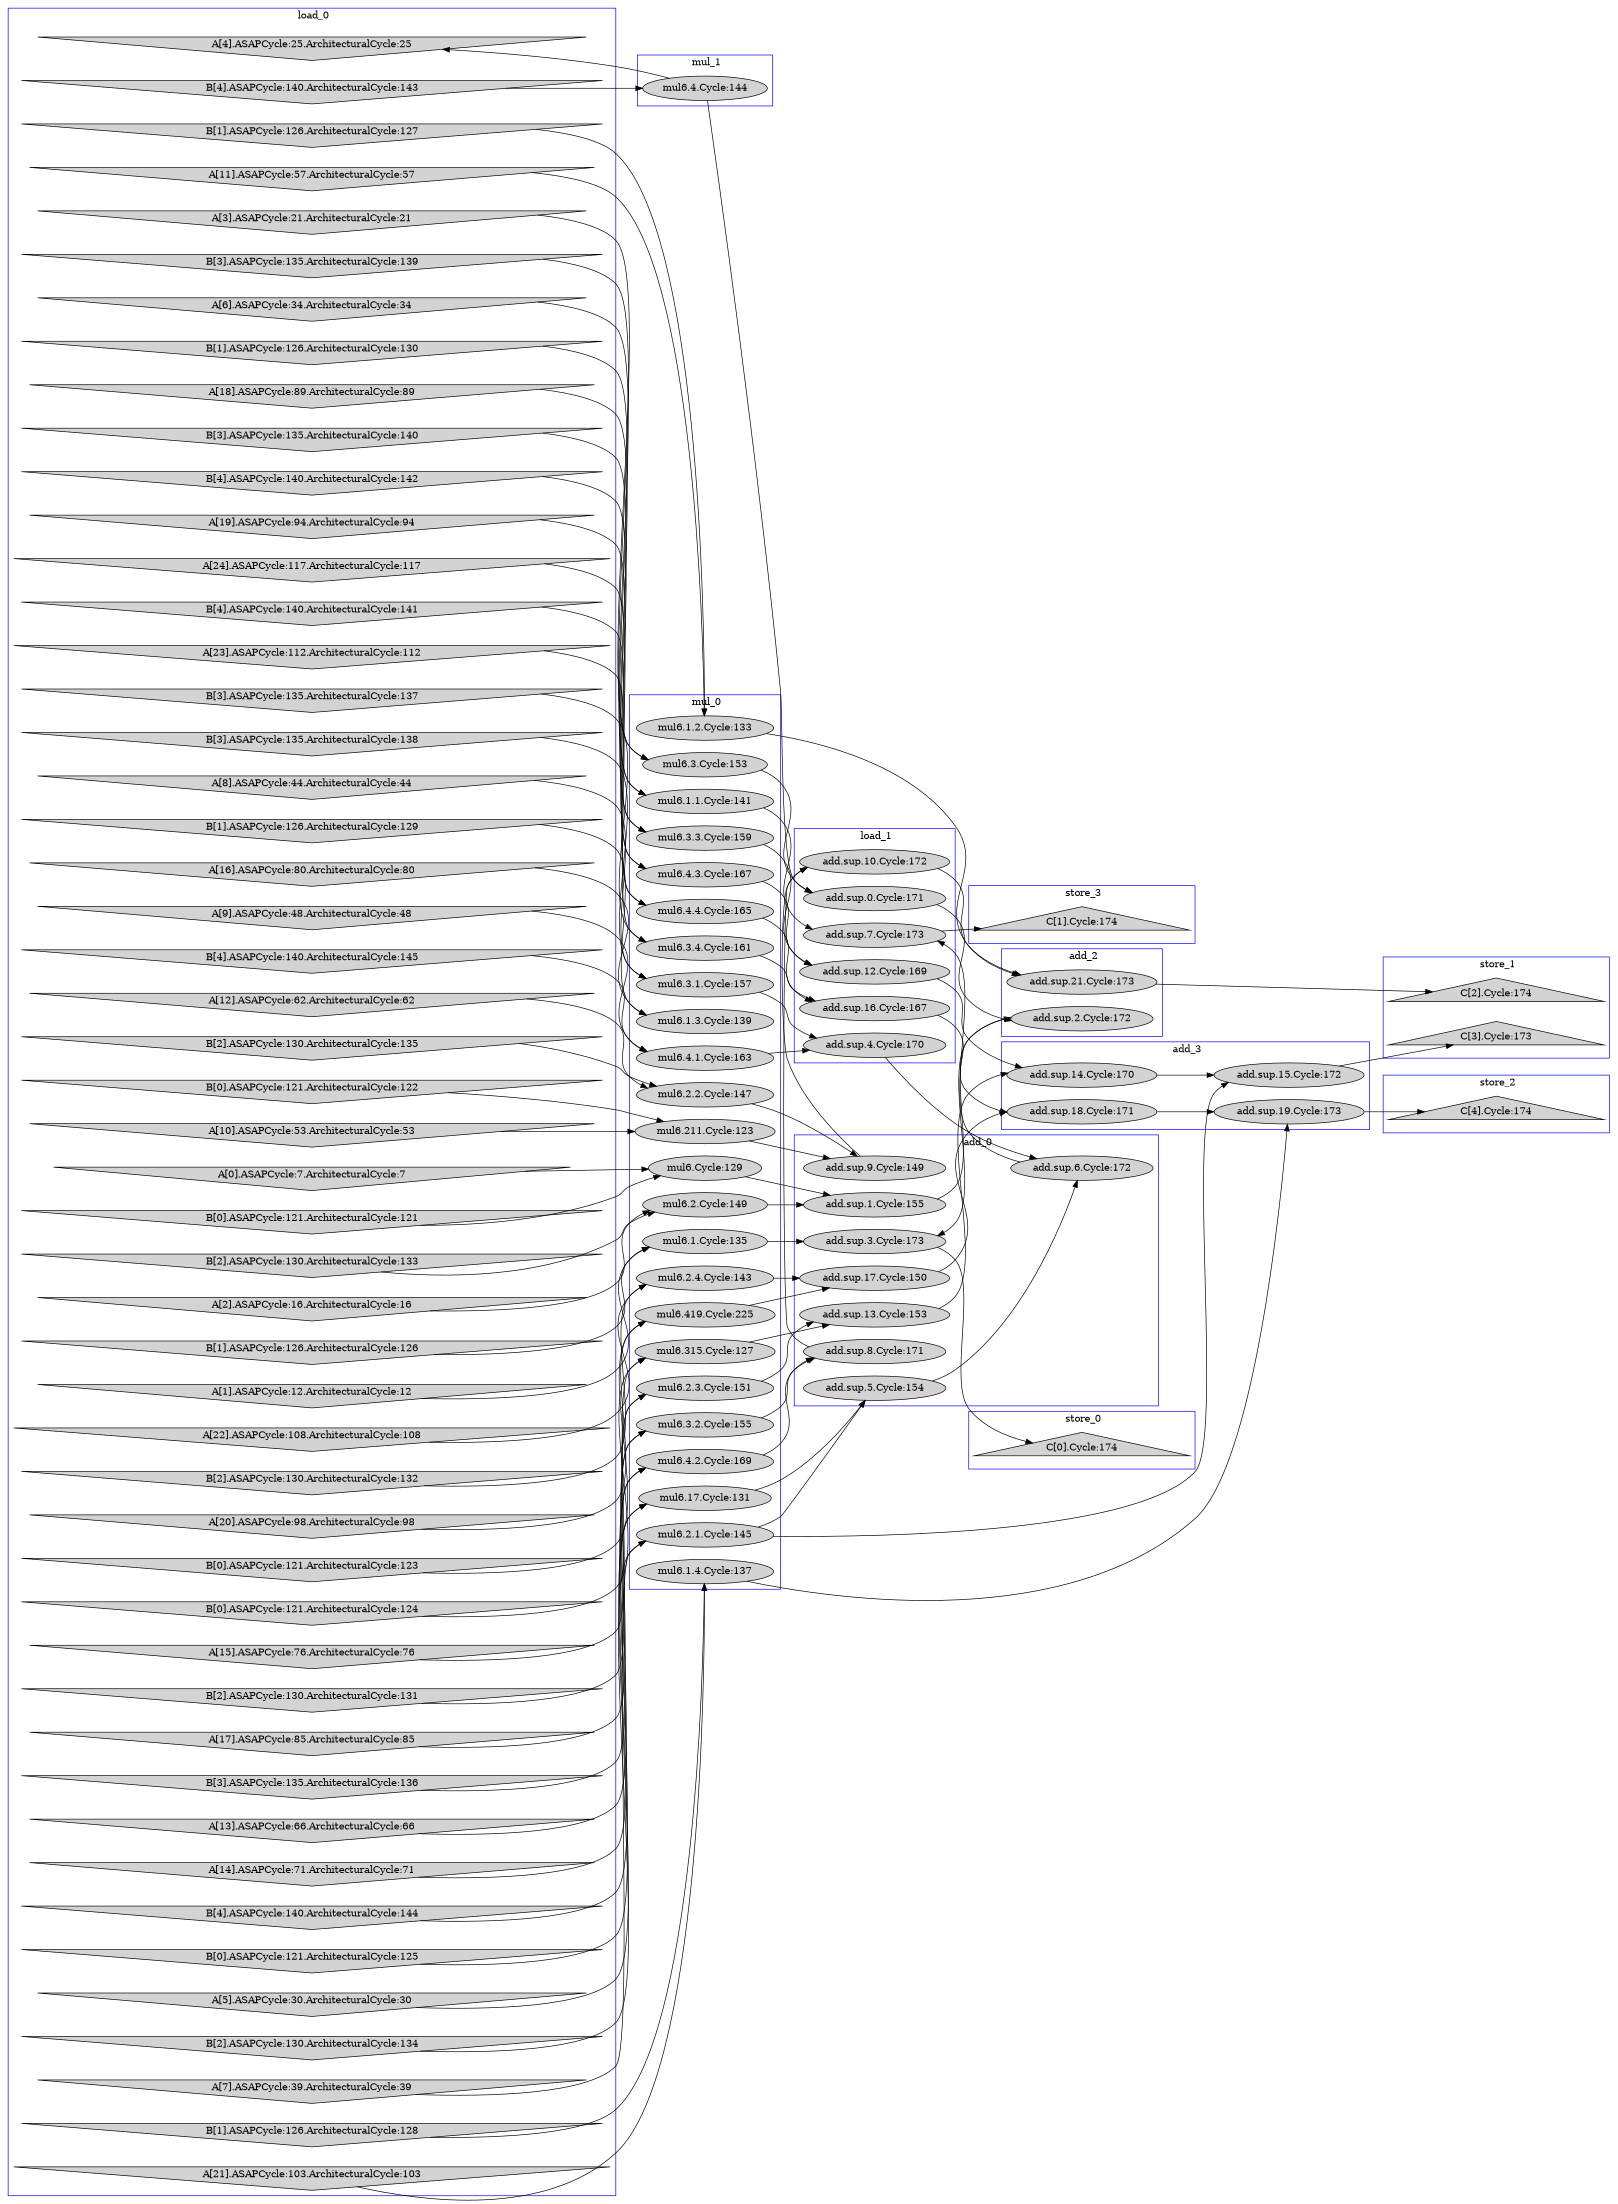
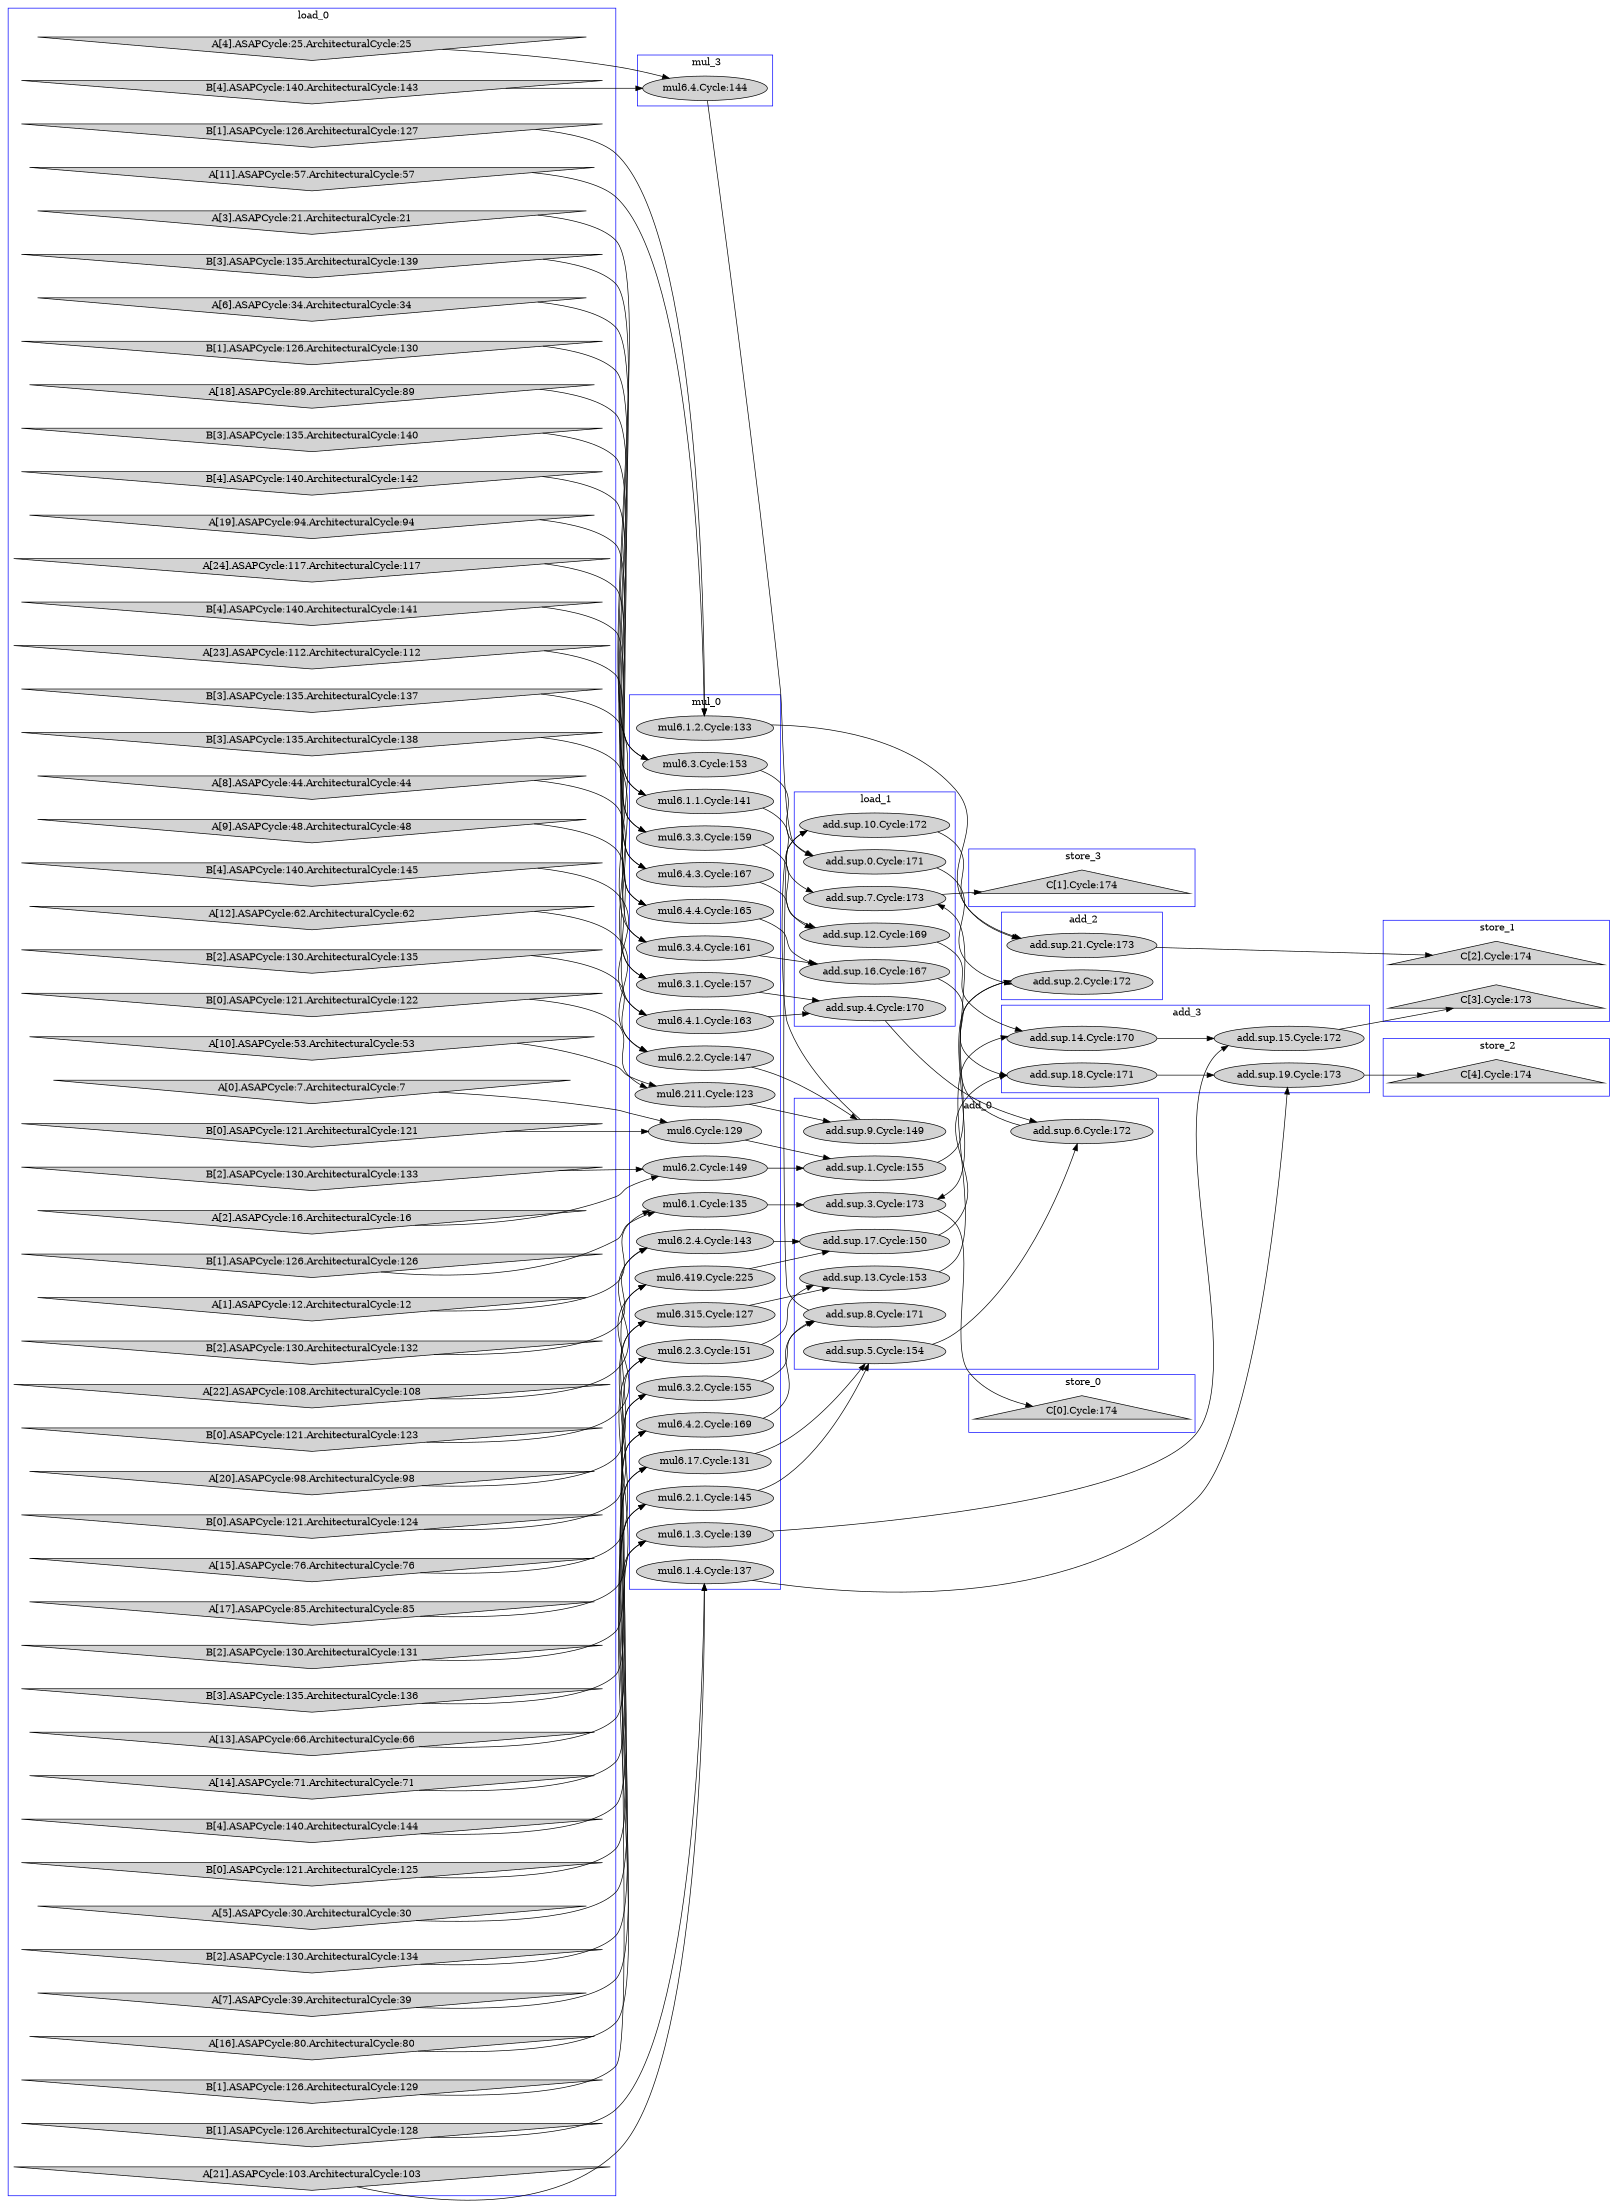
(560, 59) -> (553, 58)
(705, 63) -> (705, 63)
(1178, 1483) -> (1177, 1449)
